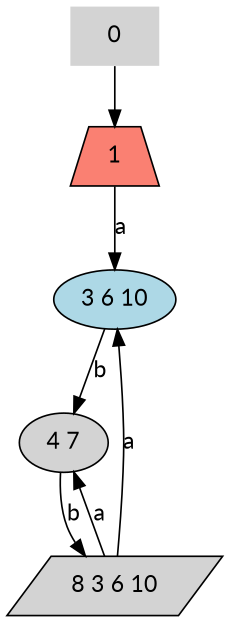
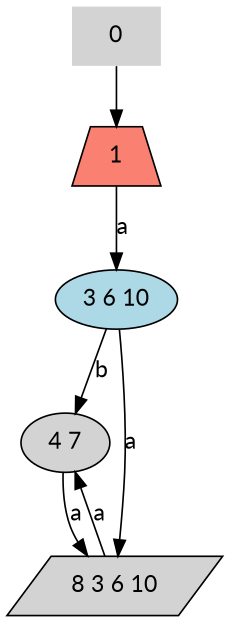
(124, 451) -> (125, 435)
(74, 514) -> (76, 514)
